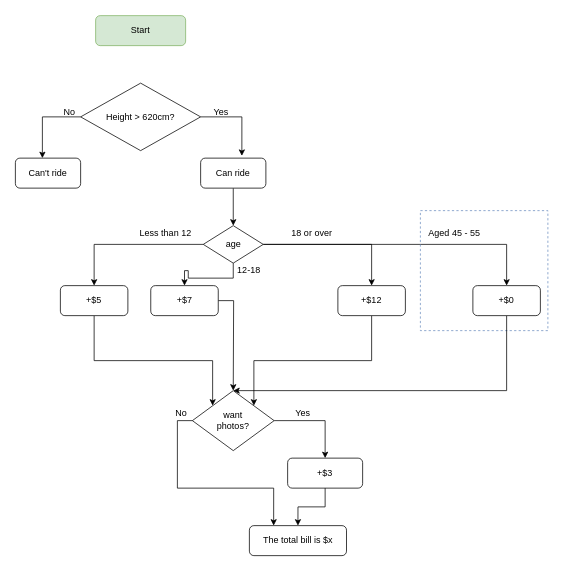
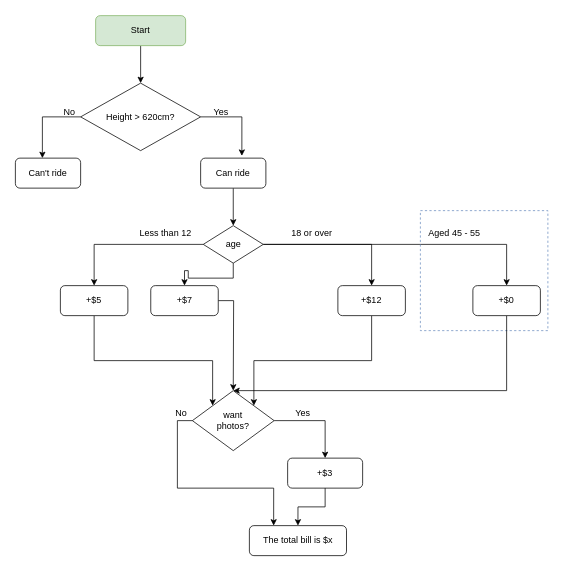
none -> (141, 62)
(248, 270) -> none
